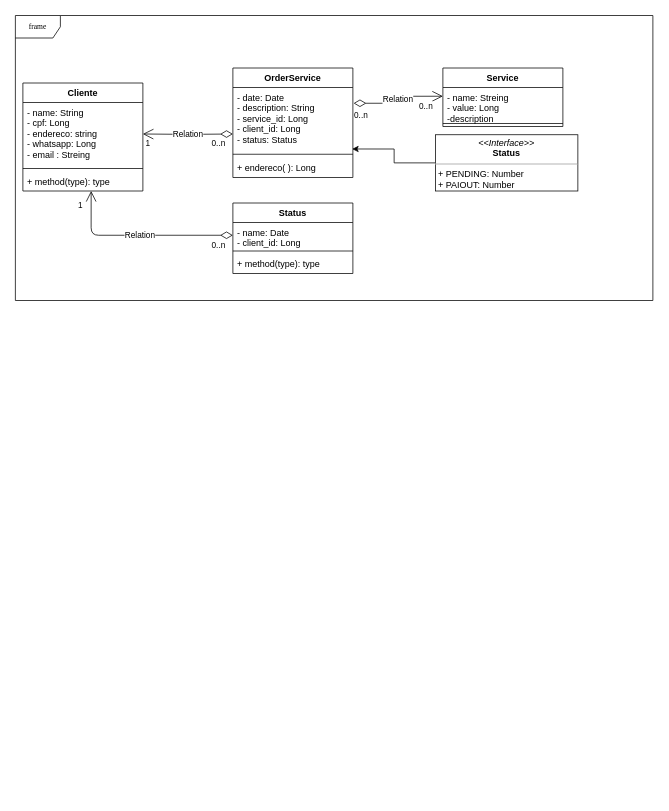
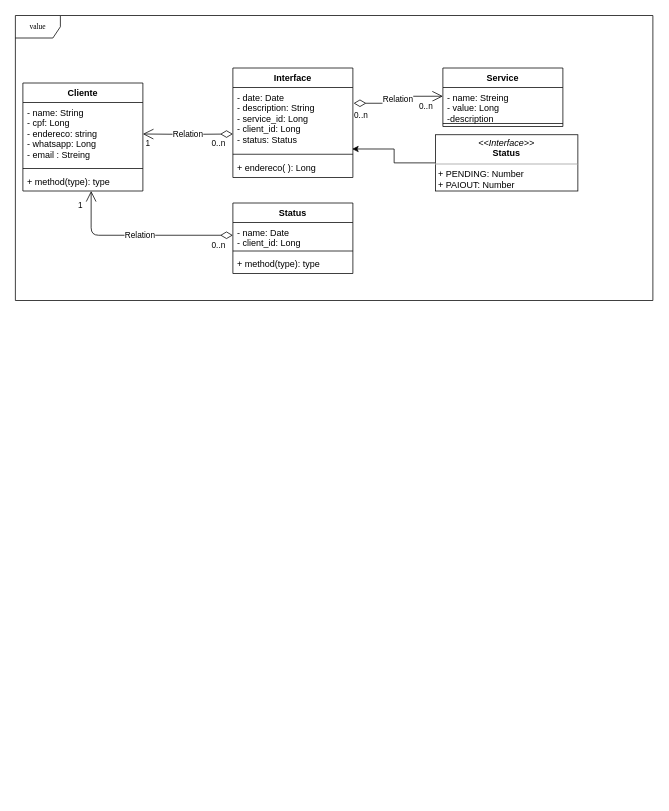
(38, 27) -> (38, 27)
(293, 78) -> (293, 78)
